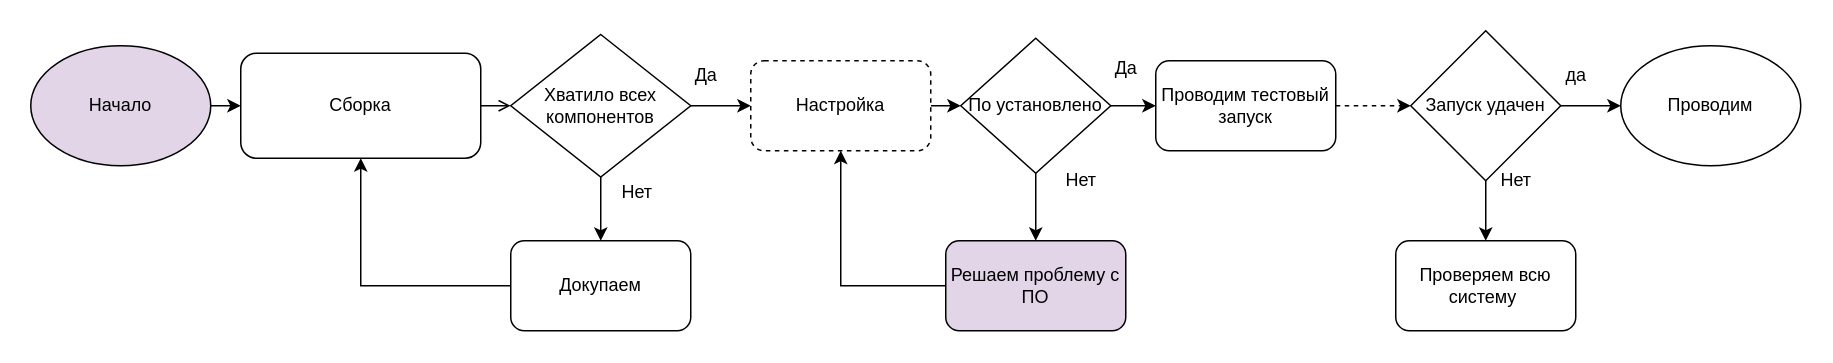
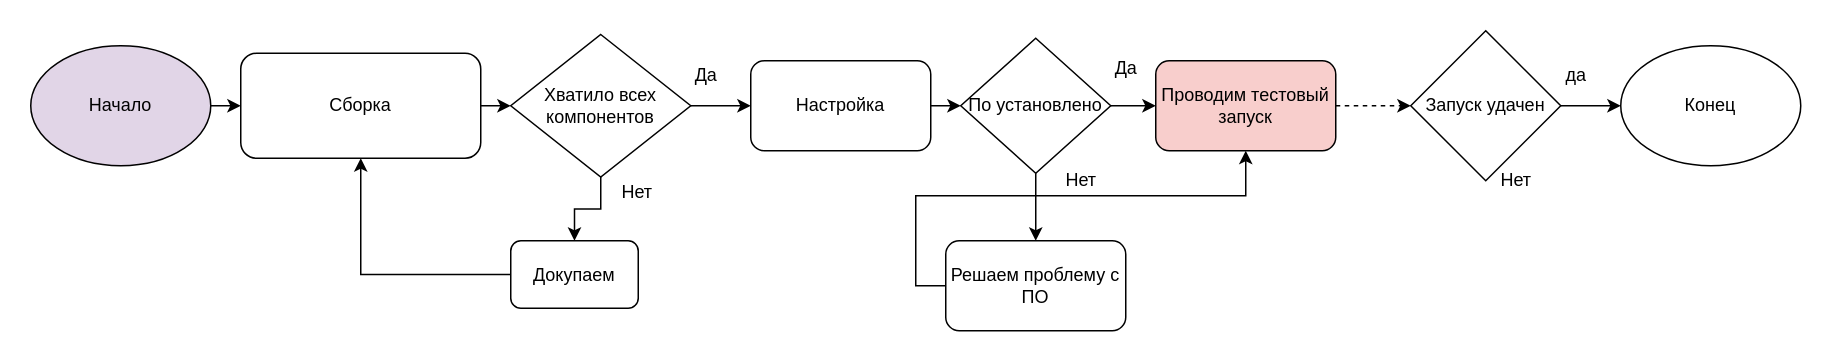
(501, 106) -> (499, 106)
(841, 106) -> (841, 106)
(1246, 106) -> (1246, 106)
(1711, 106) -> (1711, 106)
(1486, 206) -> none
(841, 262) -> (1052, 196)
(601, 286) -> (575, 275)
(1036, 286) -> (1036, 286)
(1486, 286) -> none
